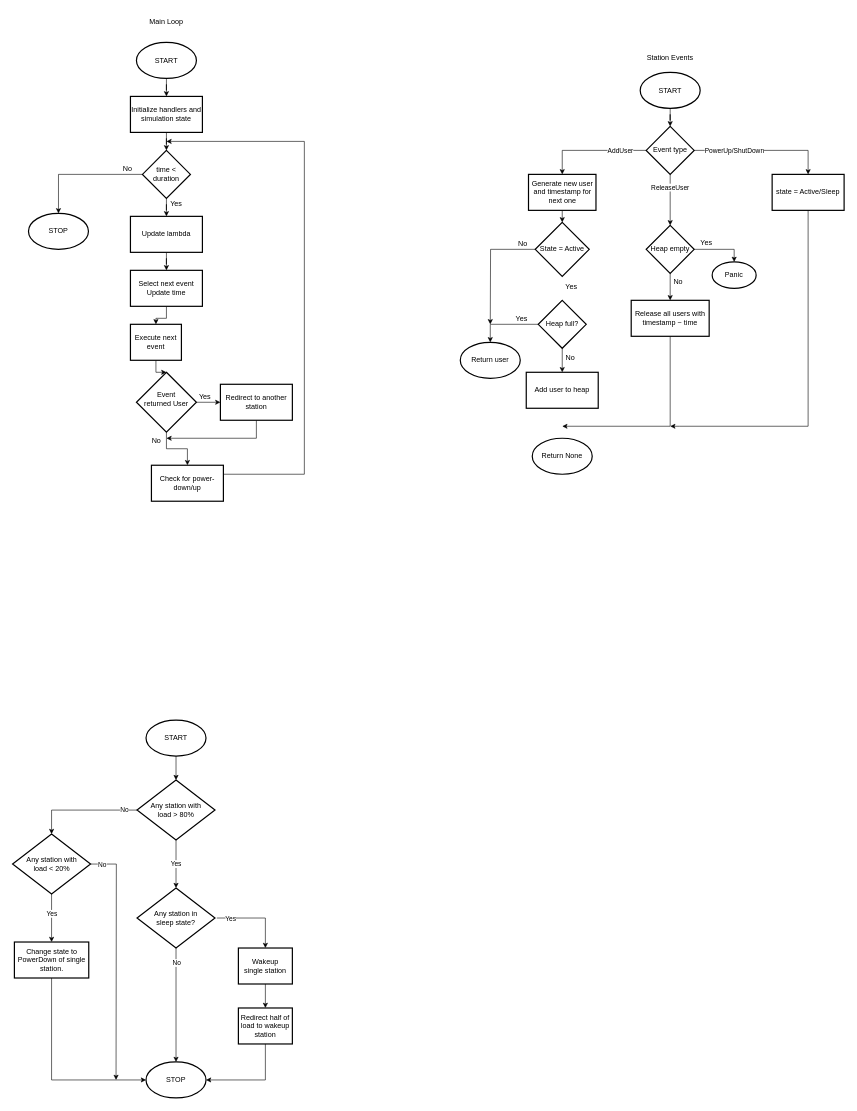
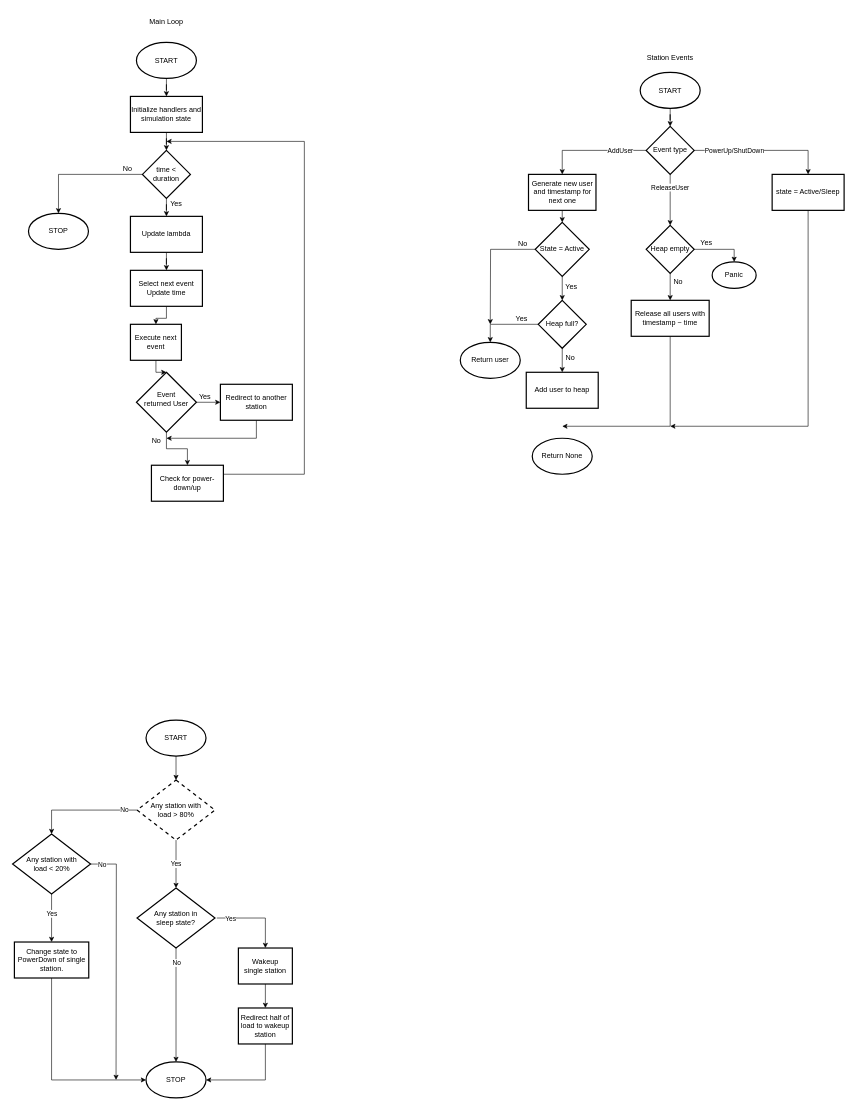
none -> (563, 294)
(176, 810) -> (176, 810)
